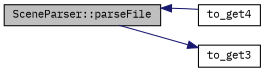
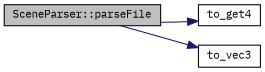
(185, 9) -> (174, 22)
(229, 56) -> (229, 56)
